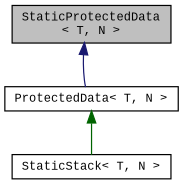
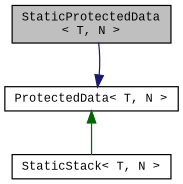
(84, 71) -> (100, 59)
